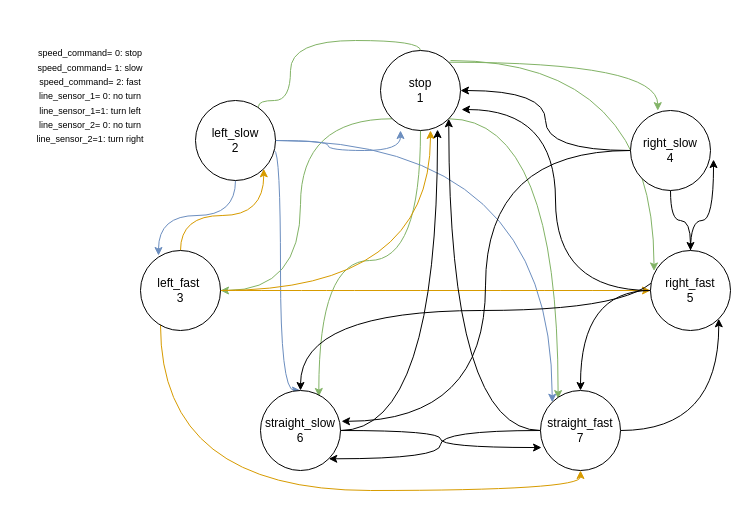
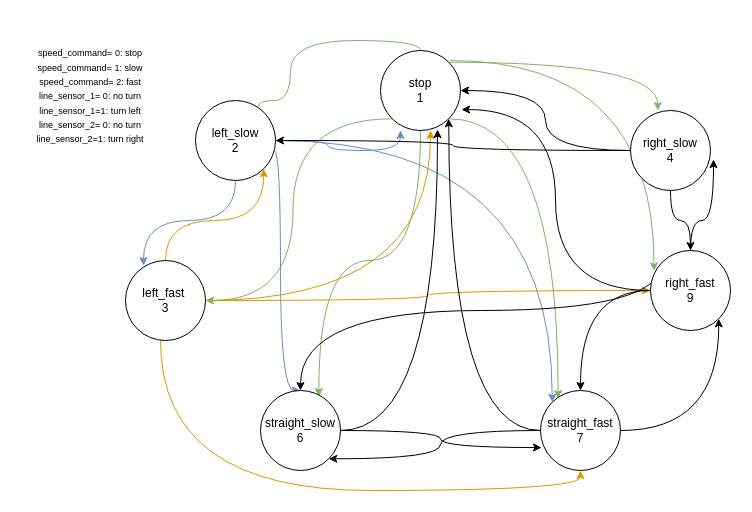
(181, 291) -> (166, 301)
(691, 291) -> (691, 291)
(485, 293) -> (462, 147)
